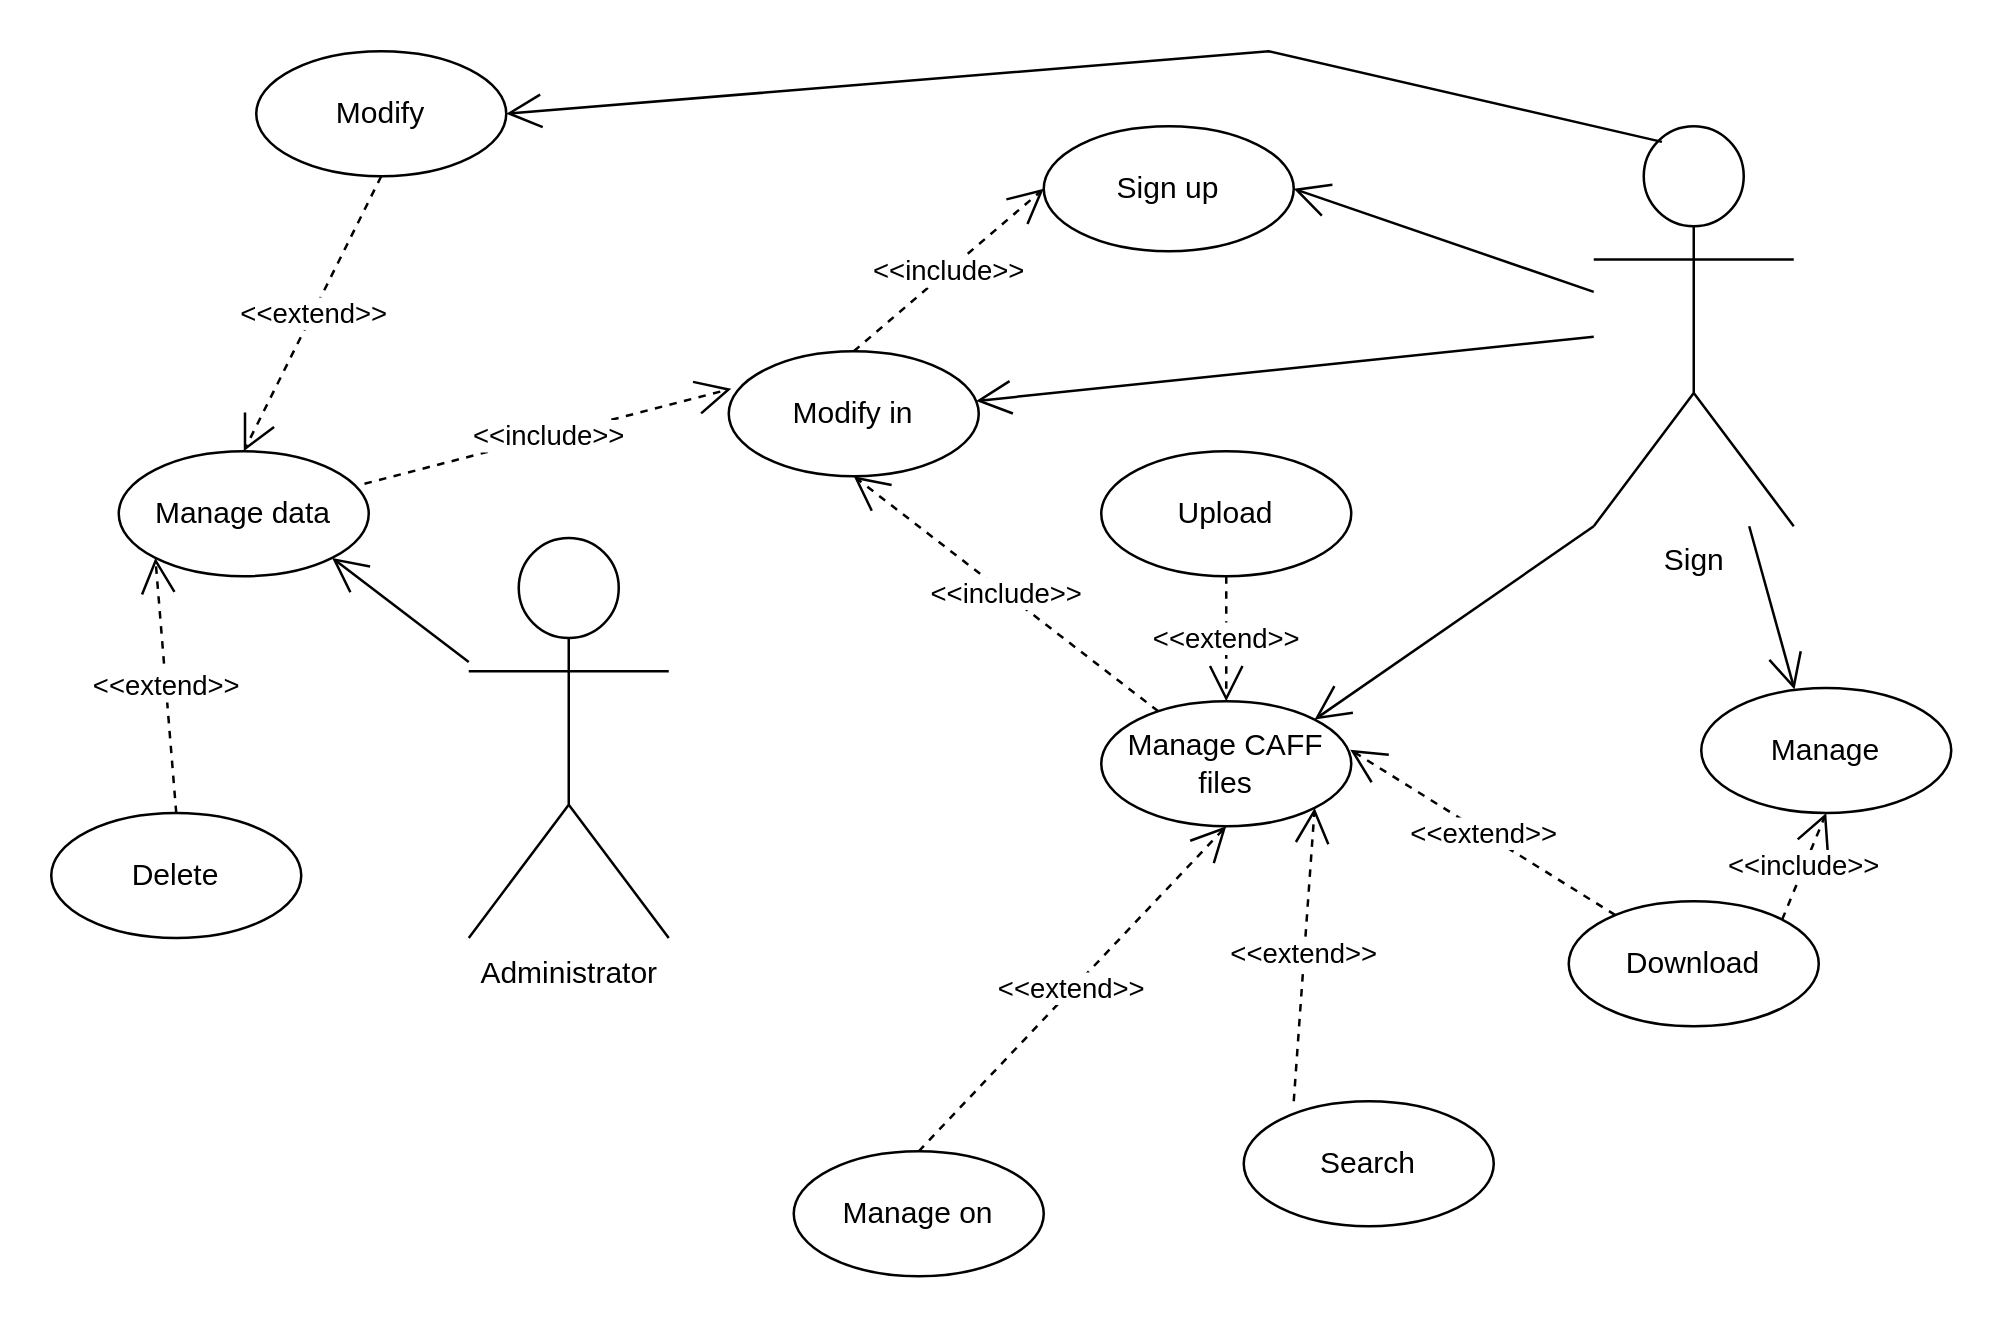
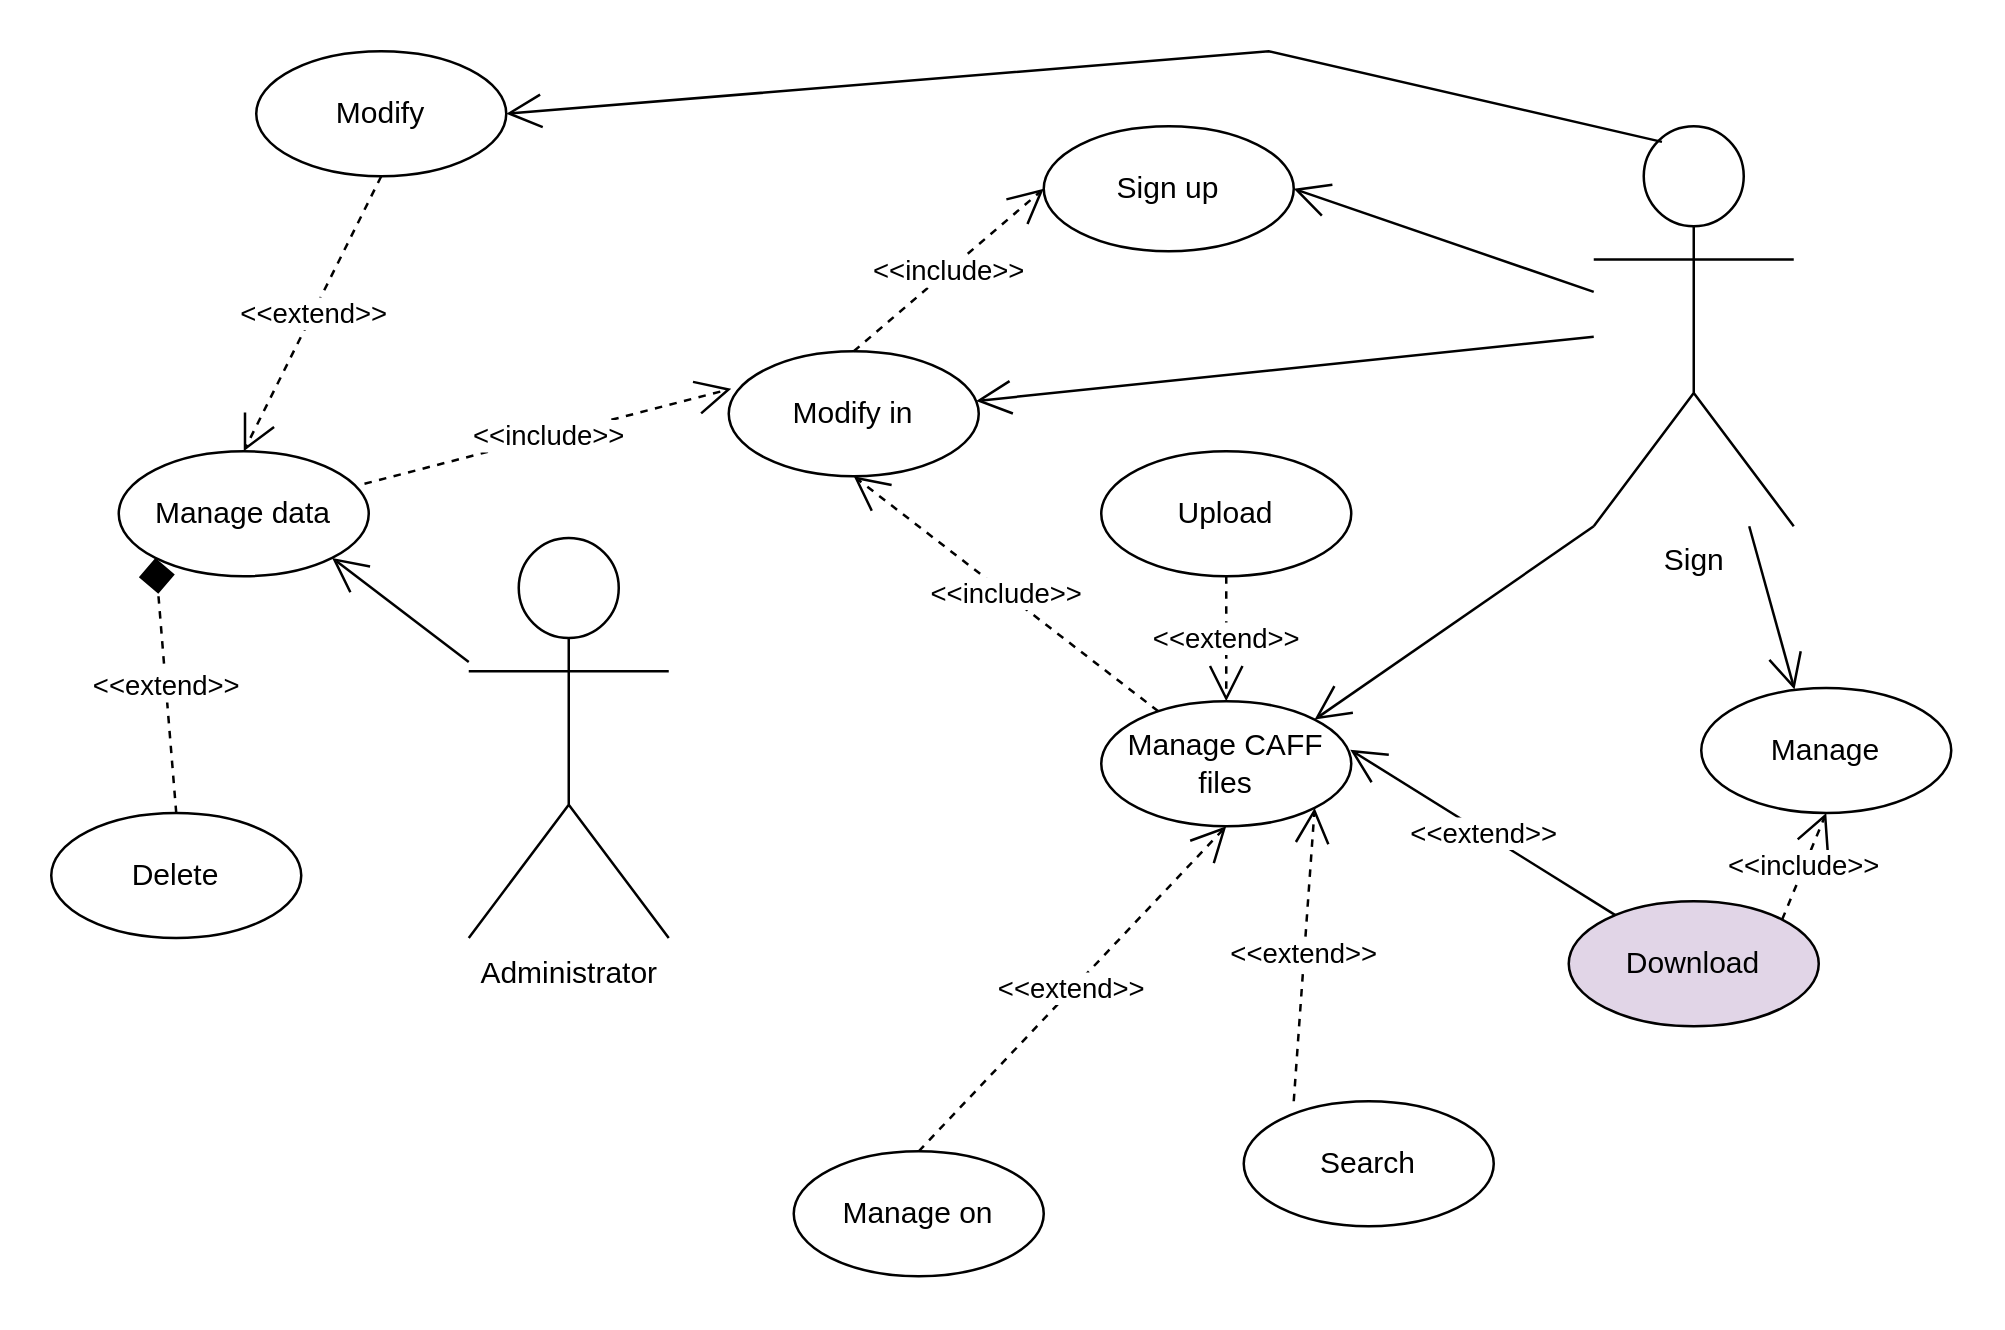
(157, 579) -> (158, 593)
(1562, 882) -> (1562, 882)
(1694, 964) -> (1694, 964)
